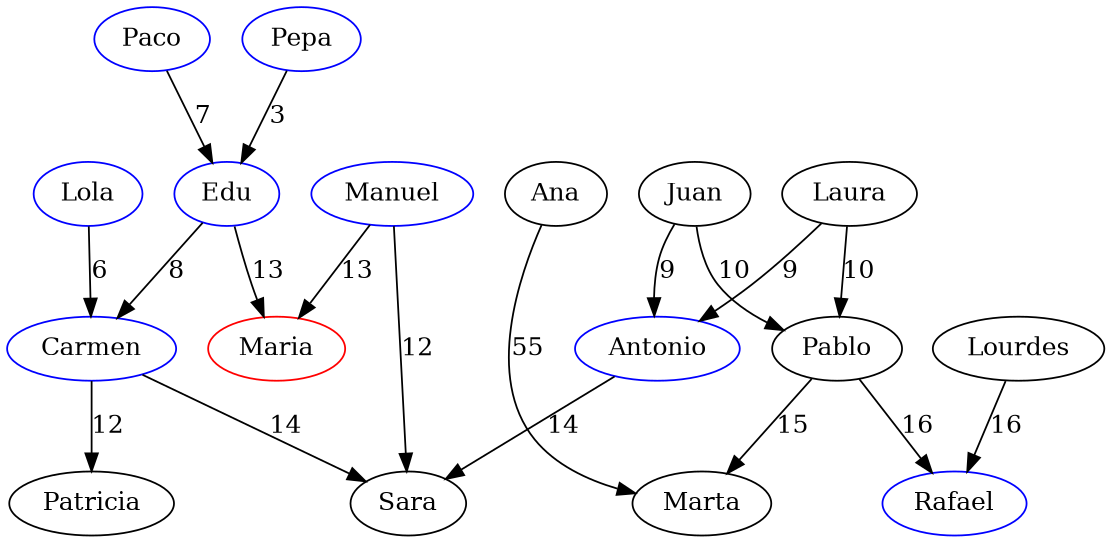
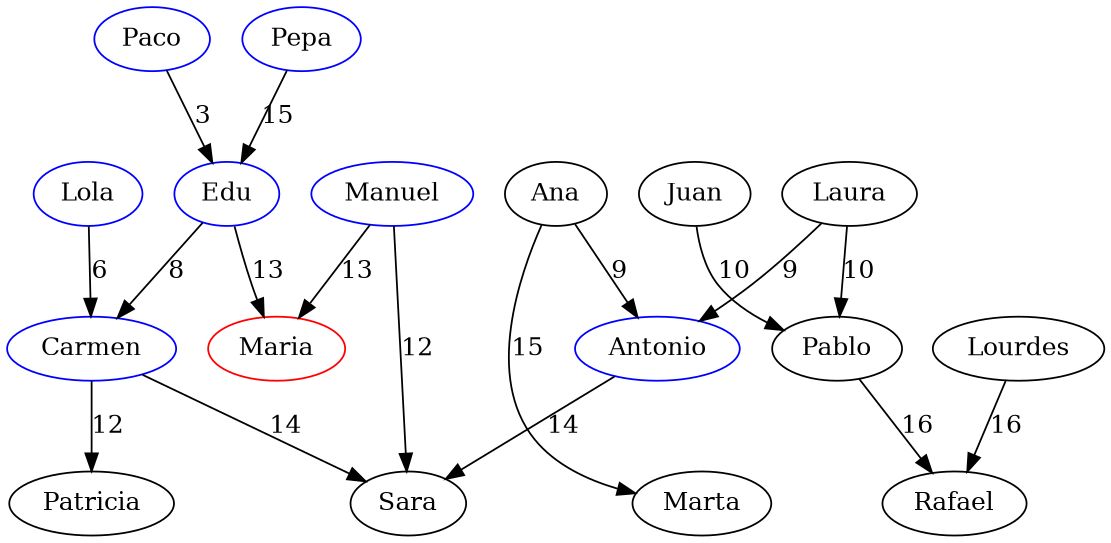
(204, 117) -> (204, 117)
(278, 117) -> (278, 117)
(659, 260) -> (601, 263)
(528, 349) -> (528, 349)
(775, 419) -> none
(955, 504) -> (955, 504)
